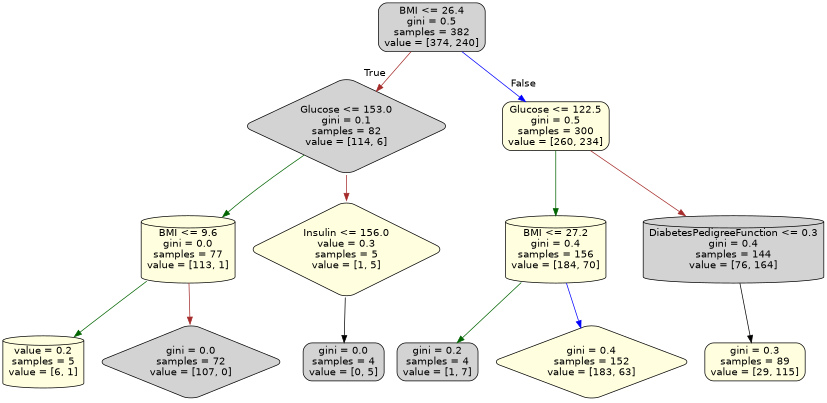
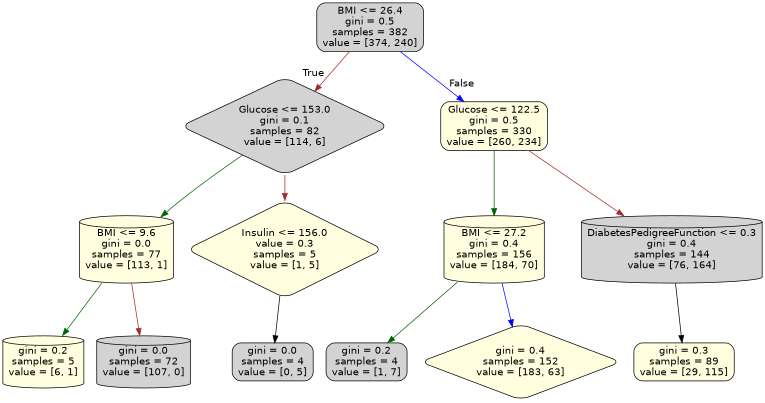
(556, 126) -> (494, 126)
(43, 362) -> (43, 362)
(191, 362) -> (144, 362)
